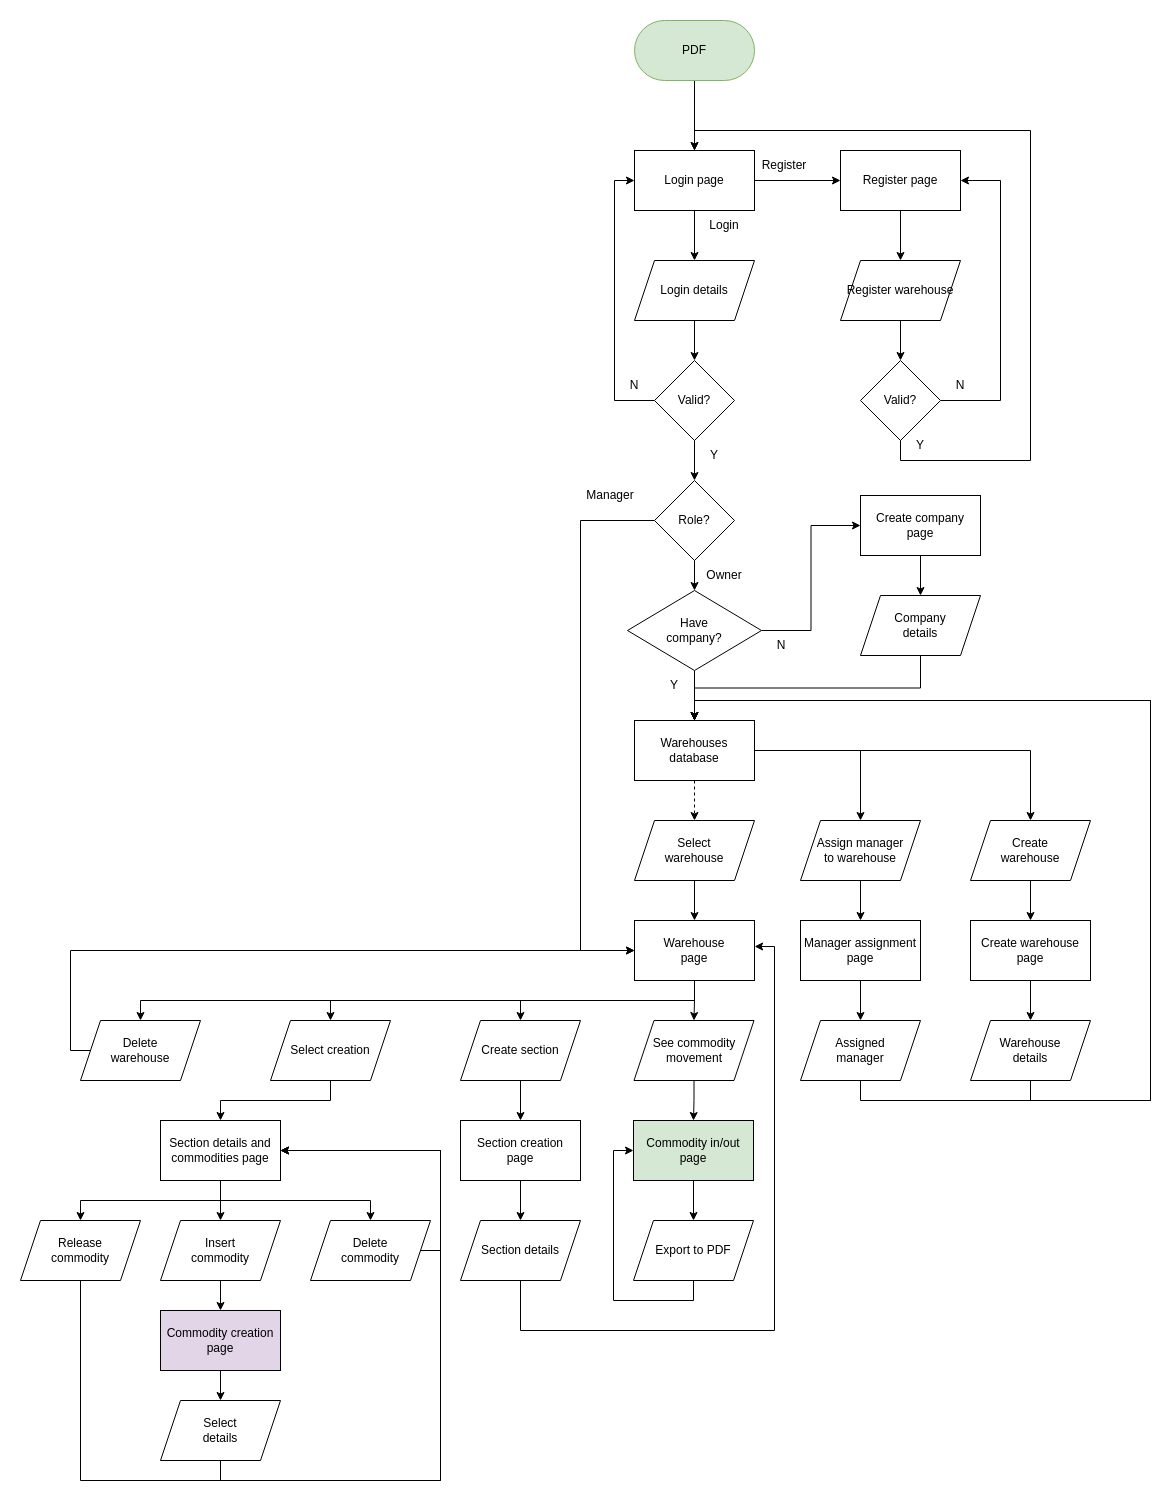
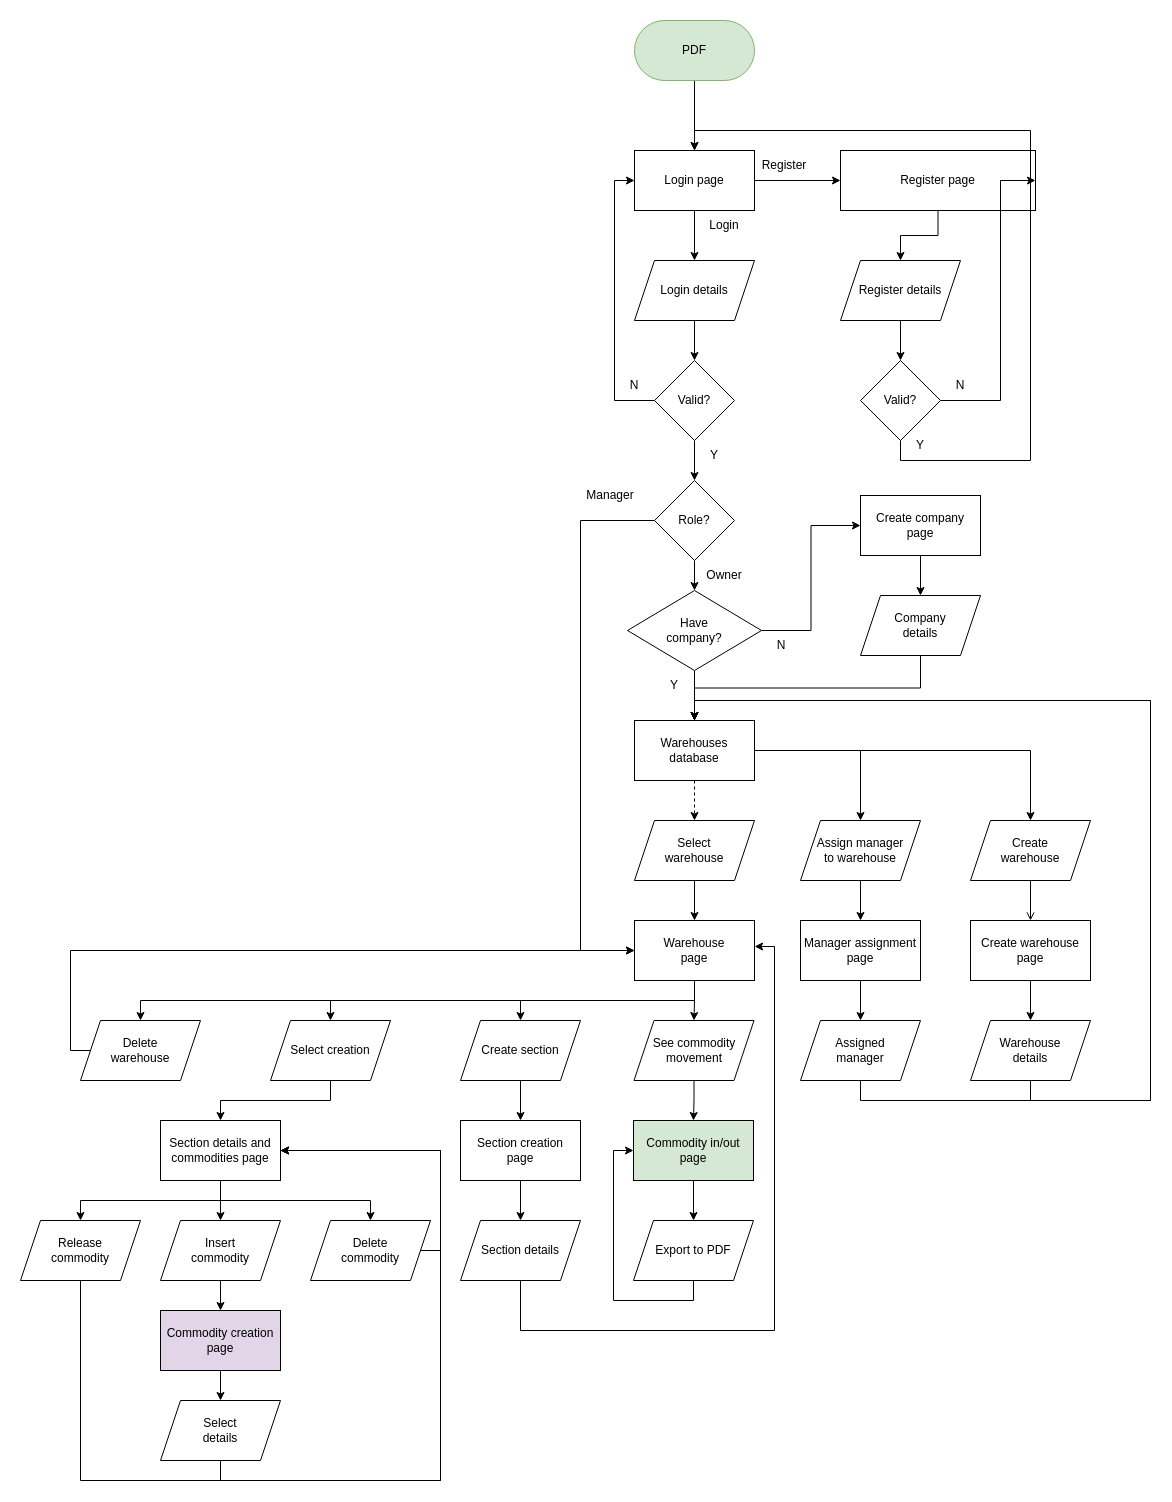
(901, 181) -> (938, 181)
(901, 291) -> (901, 291)
(1031, 912) -> (1031, 914)
